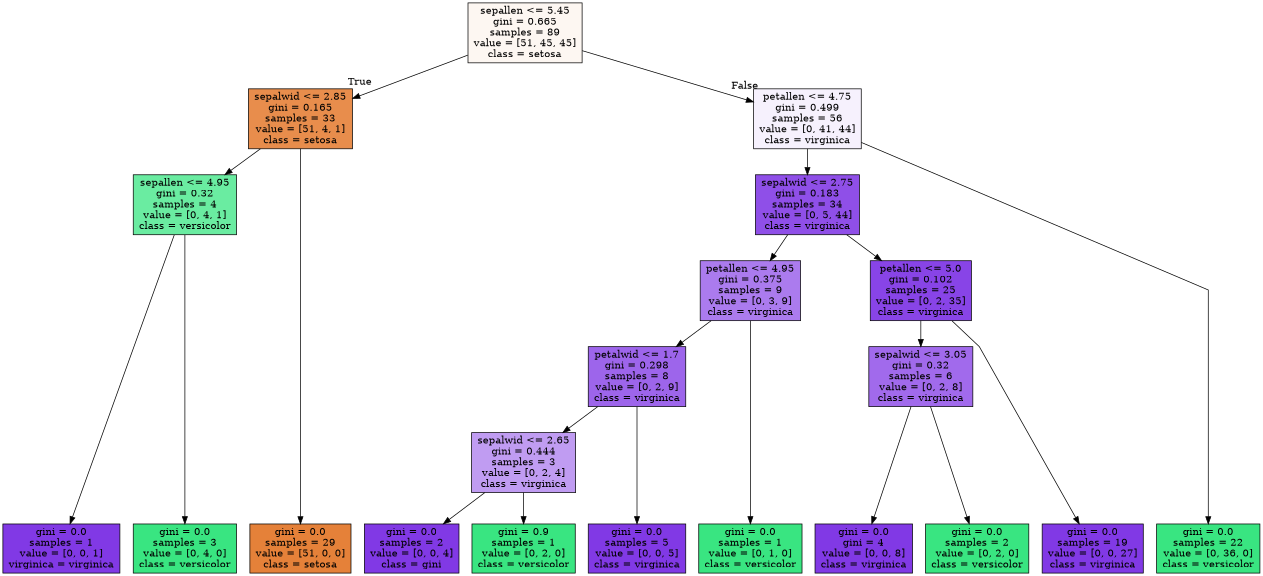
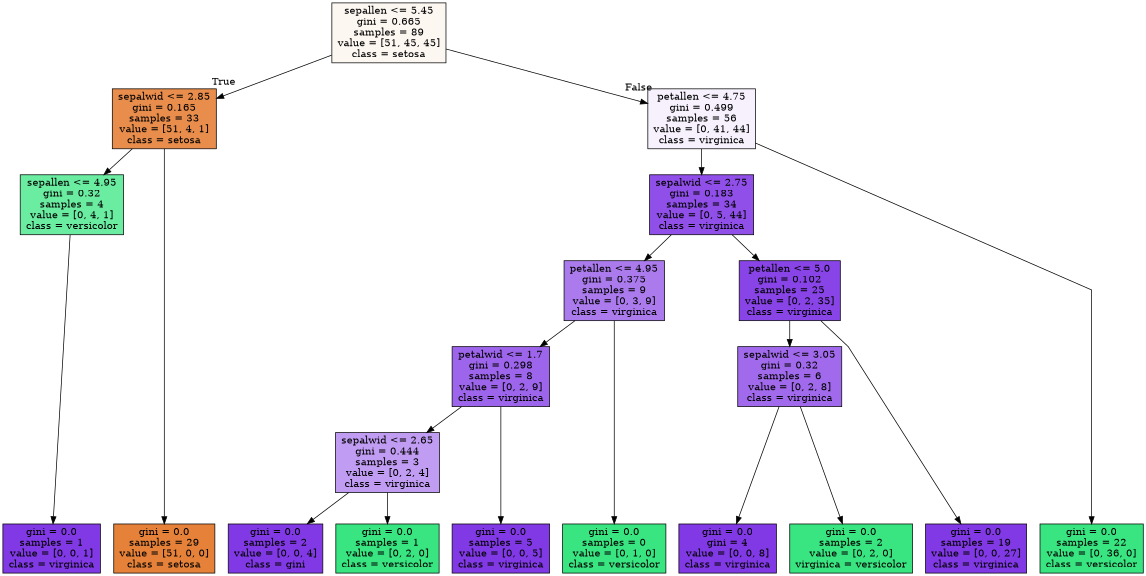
(61, 549) -> (52, 549)
(185, 549) -> none
(524, 549) -> (387, 549)
(750, 549) -> (614, 549)
(977, 549) -> (851, 549)
